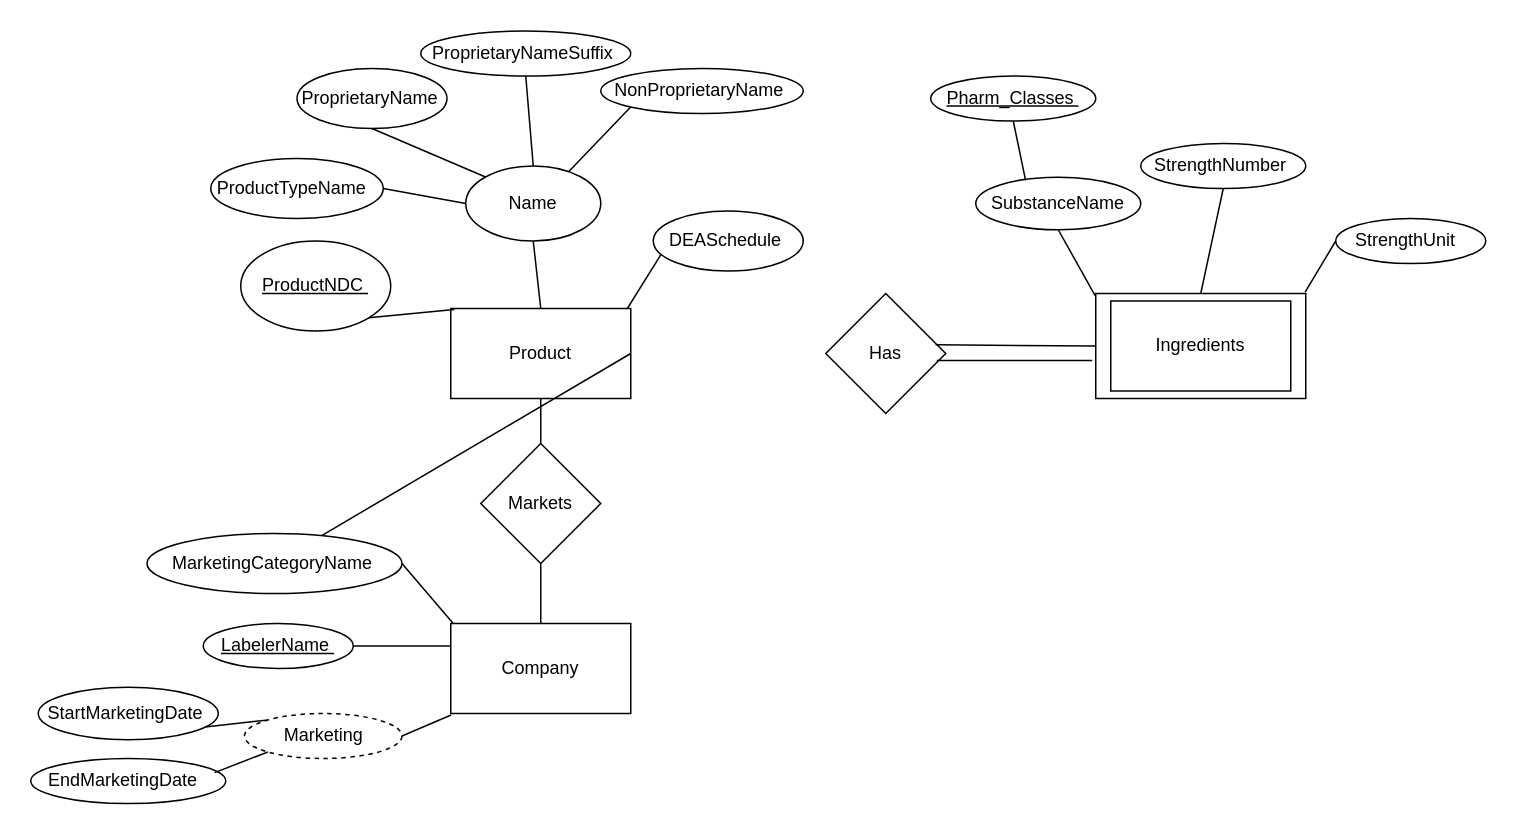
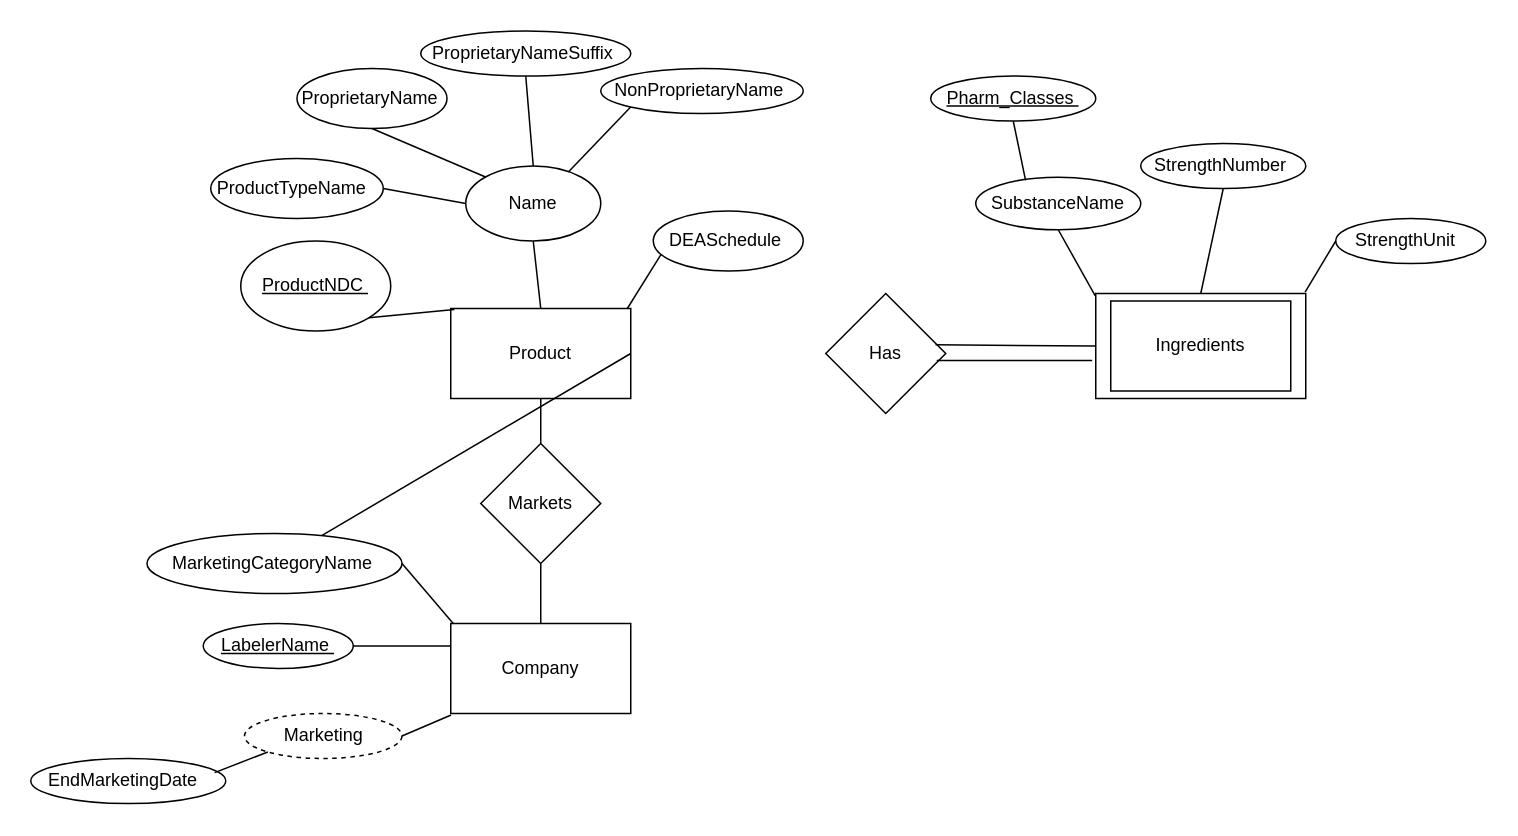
(128, 713) -> none
(236, 723) -> none
